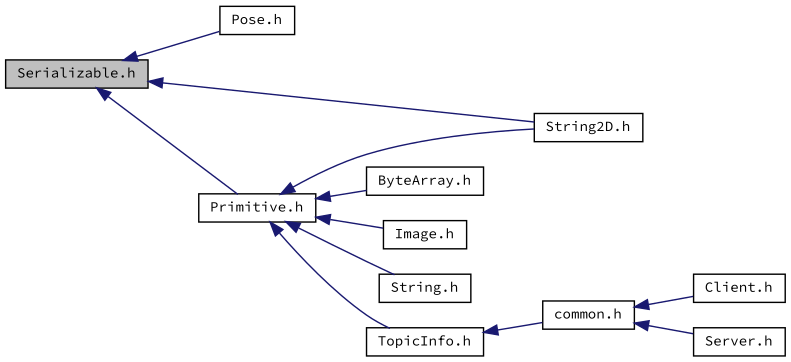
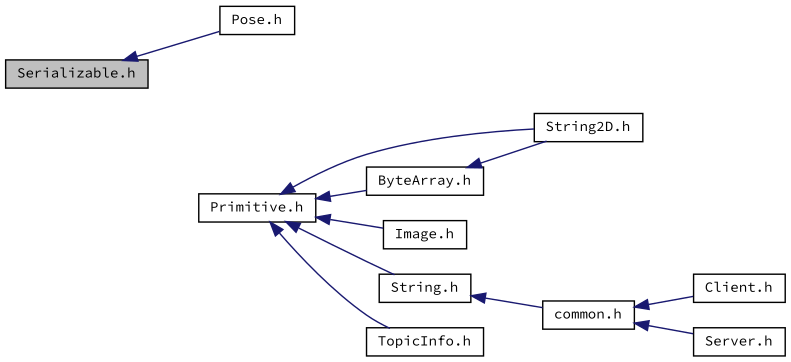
(349, 102) -> (514, 152)
(173, 145) -> none
(520, 326) -> (514, 303)
